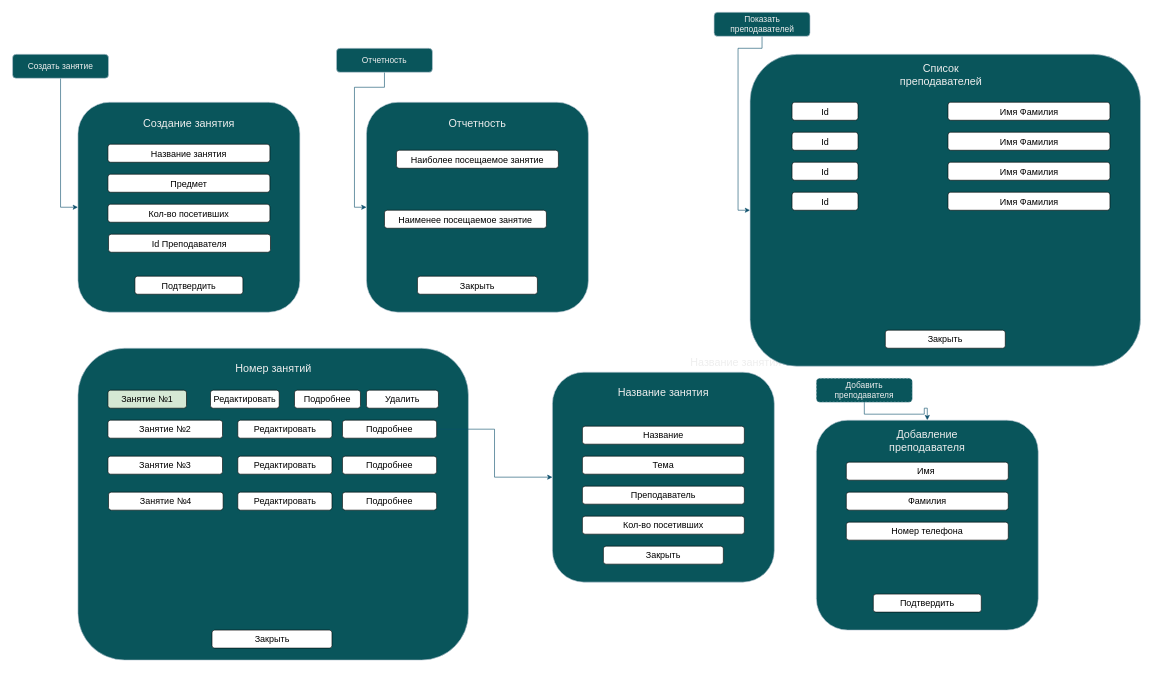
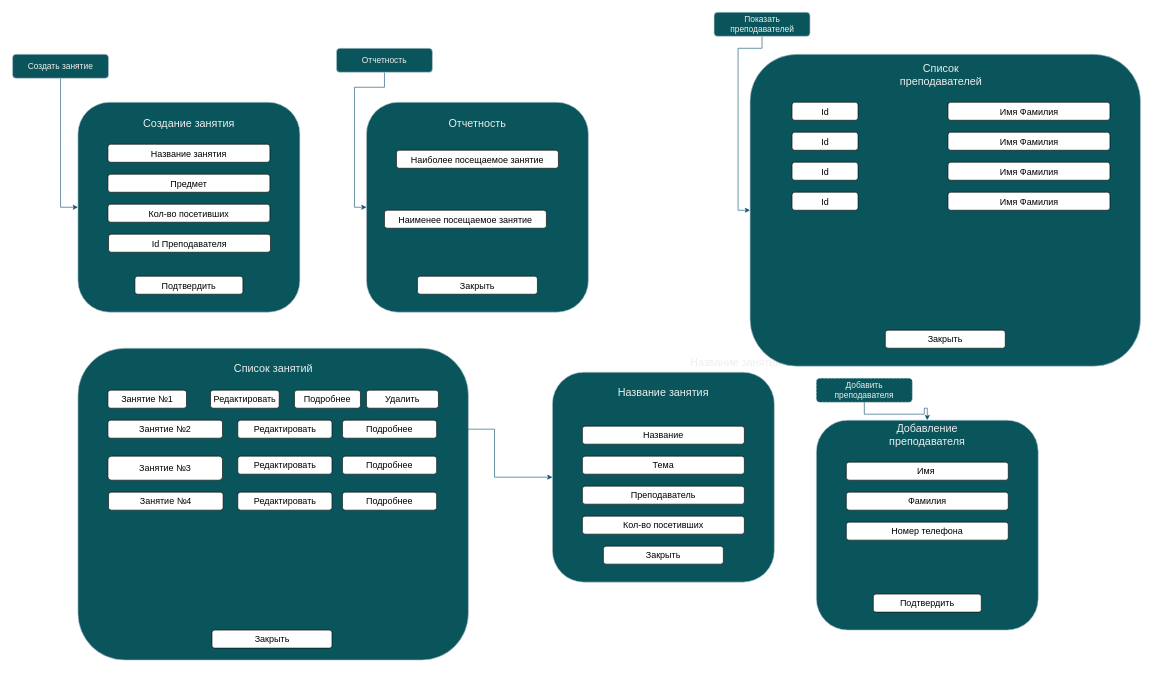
(273, 369) -> (273, 369)
(147, 399) -> (147, 399)
(927, 441) -> (927, 435)
(165, 465) -> (165, 468)
